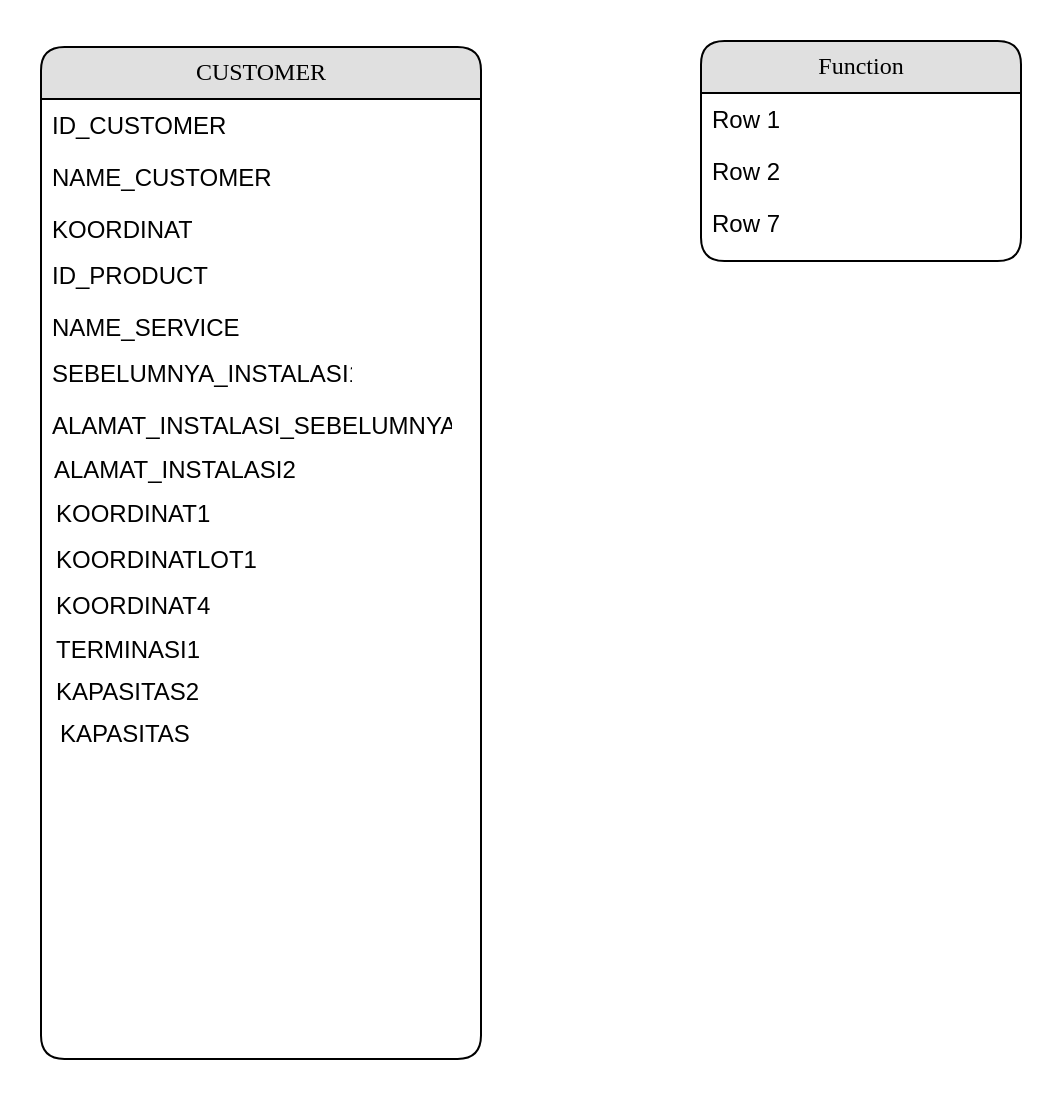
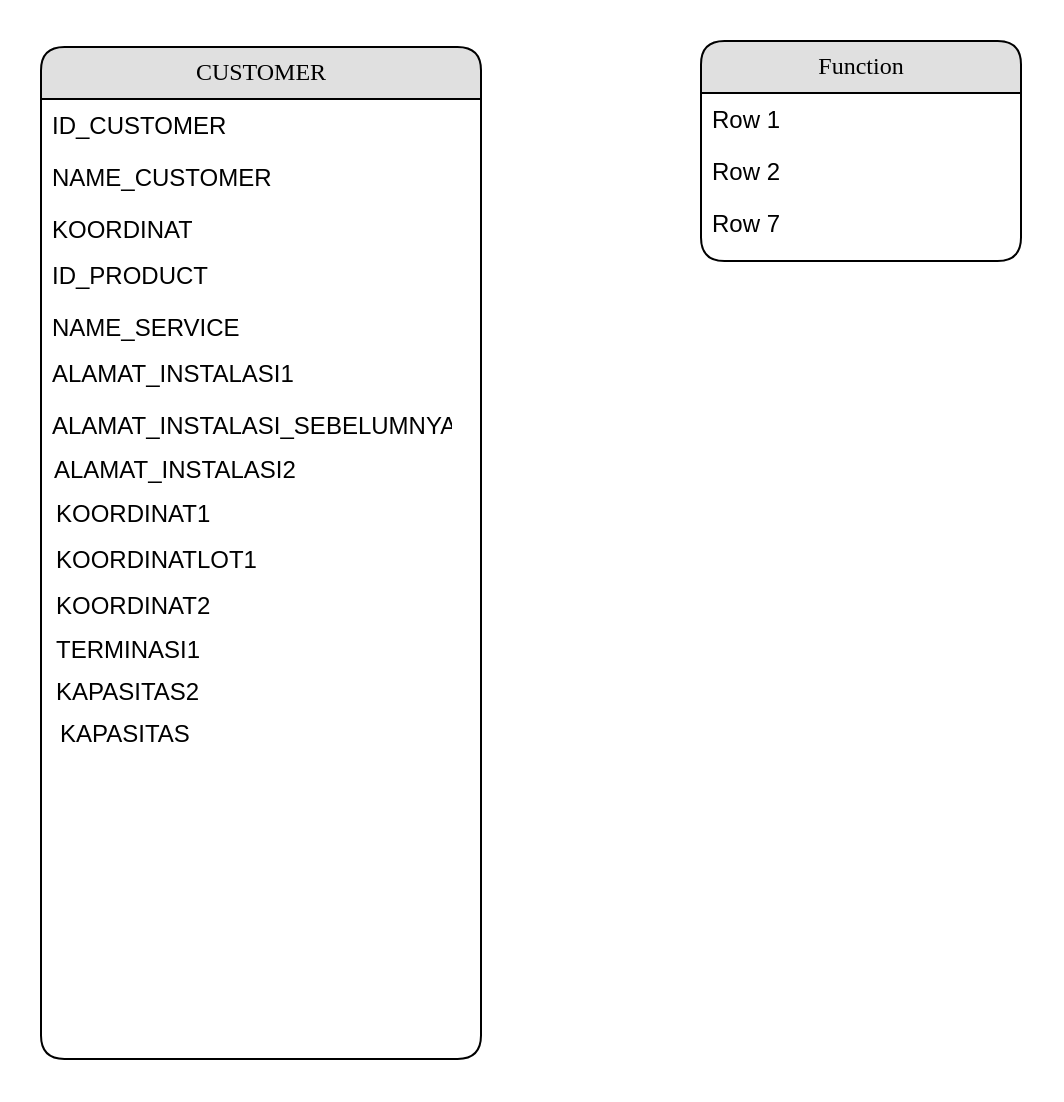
(194, 375) -> (167, 375)
(124, 607) -> (124, 607)
